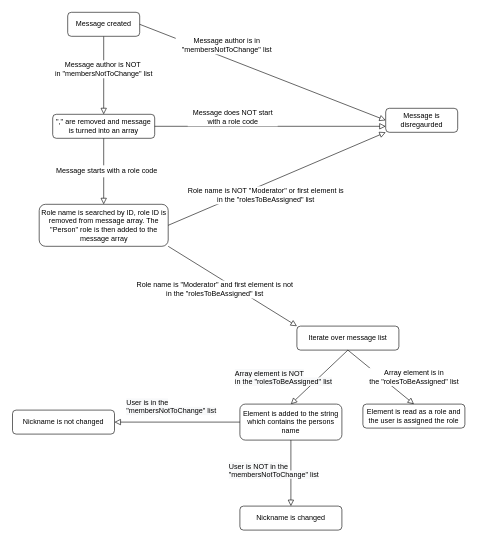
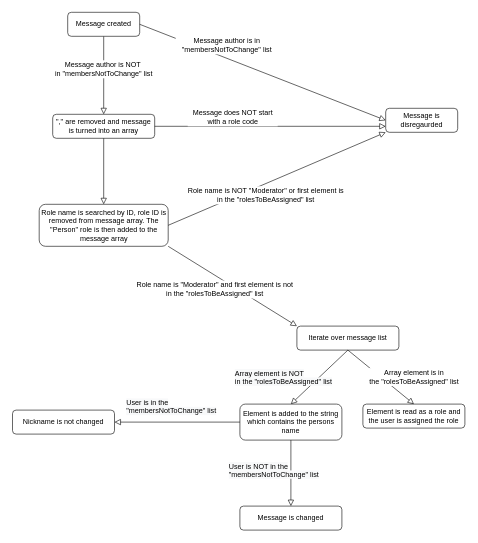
(107, 171) -> none
(291, 518) -> (291, 518)
